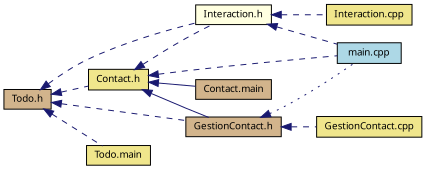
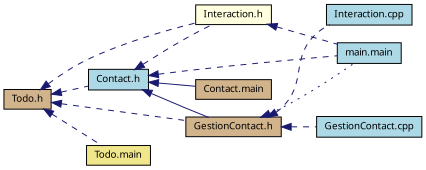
(304, 15) -> (300, 66)
(369, 15) -> (369, 15)
(369, 53) -> (369, 53)
(118, 80) -> (118, 80)
(369, 127) -> (369, 127)
